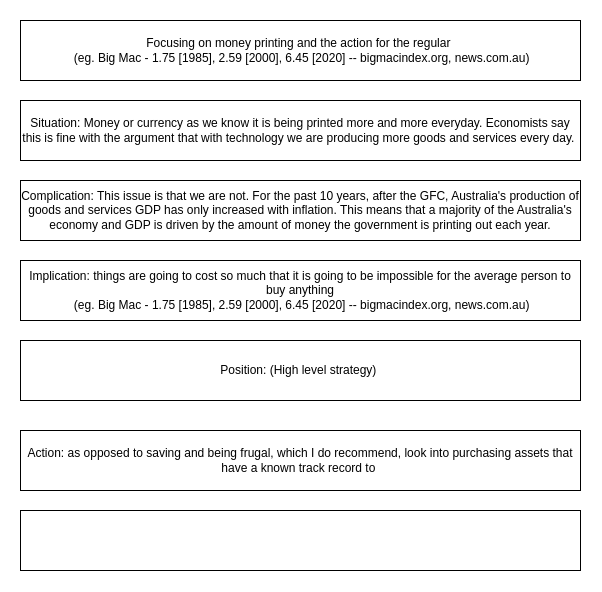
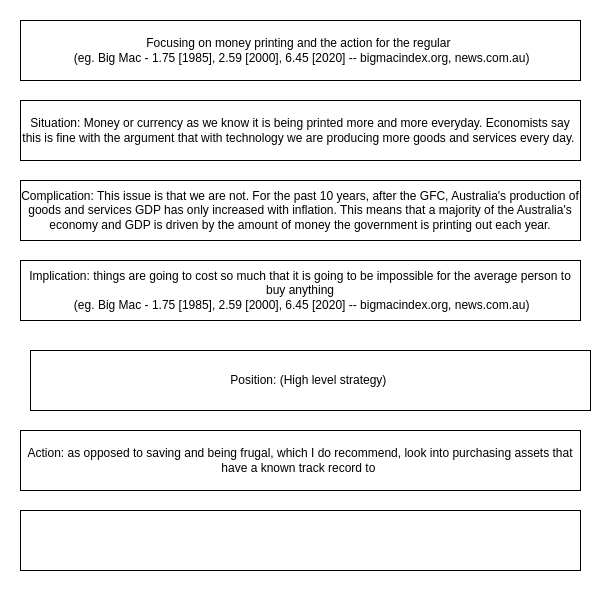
(301, 371) -> (311, 381)
